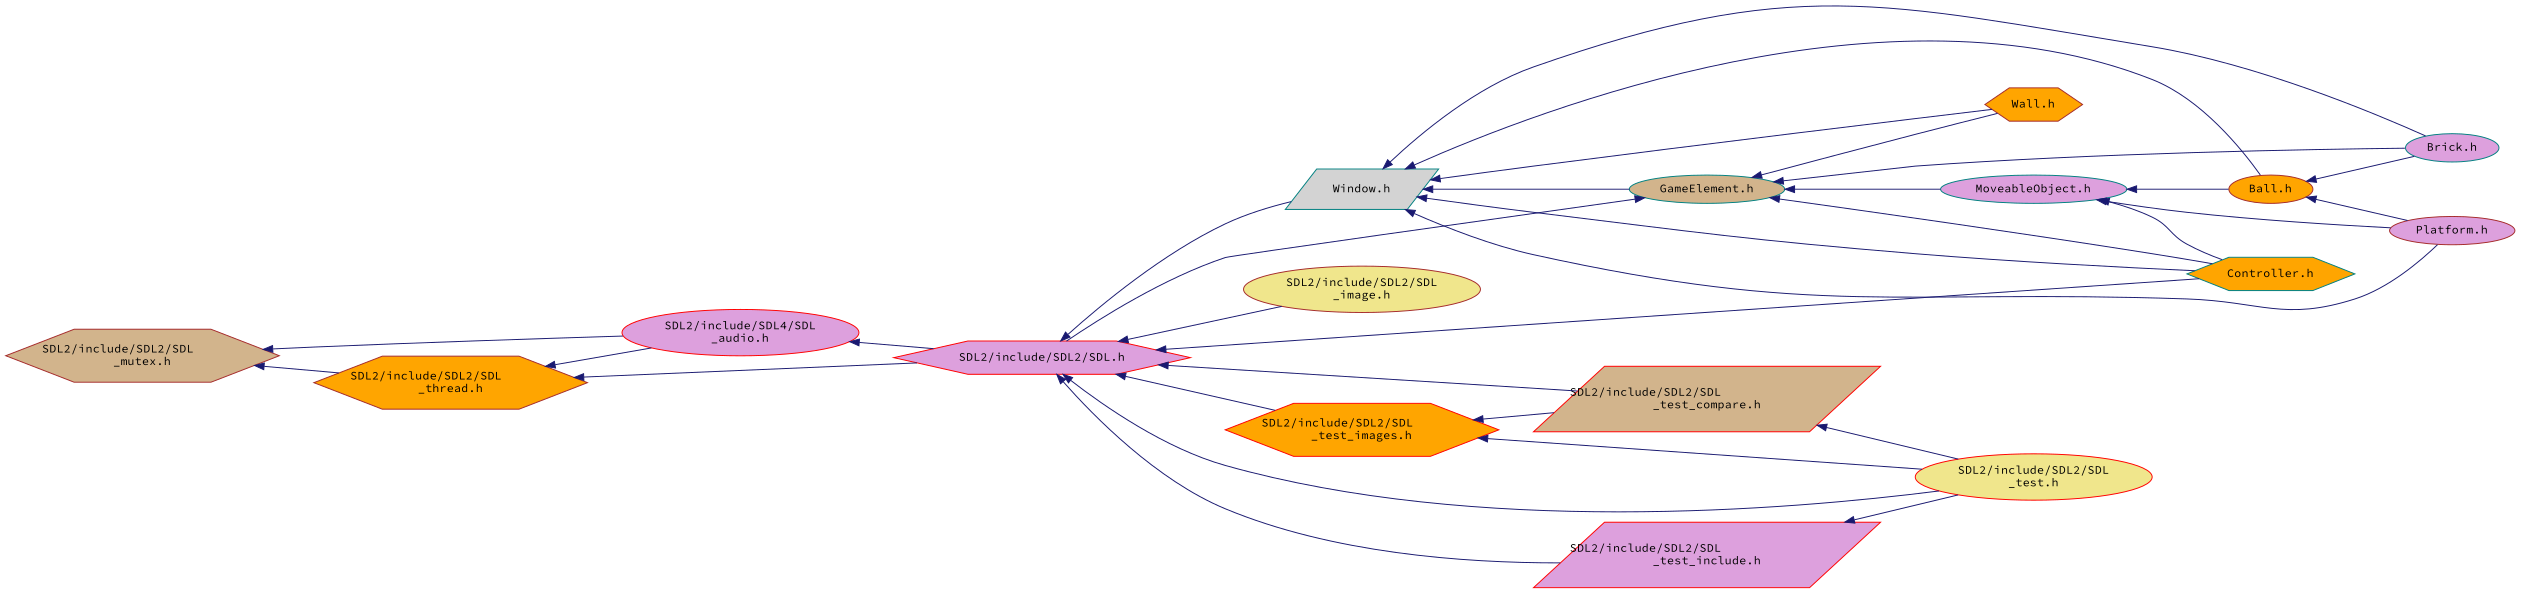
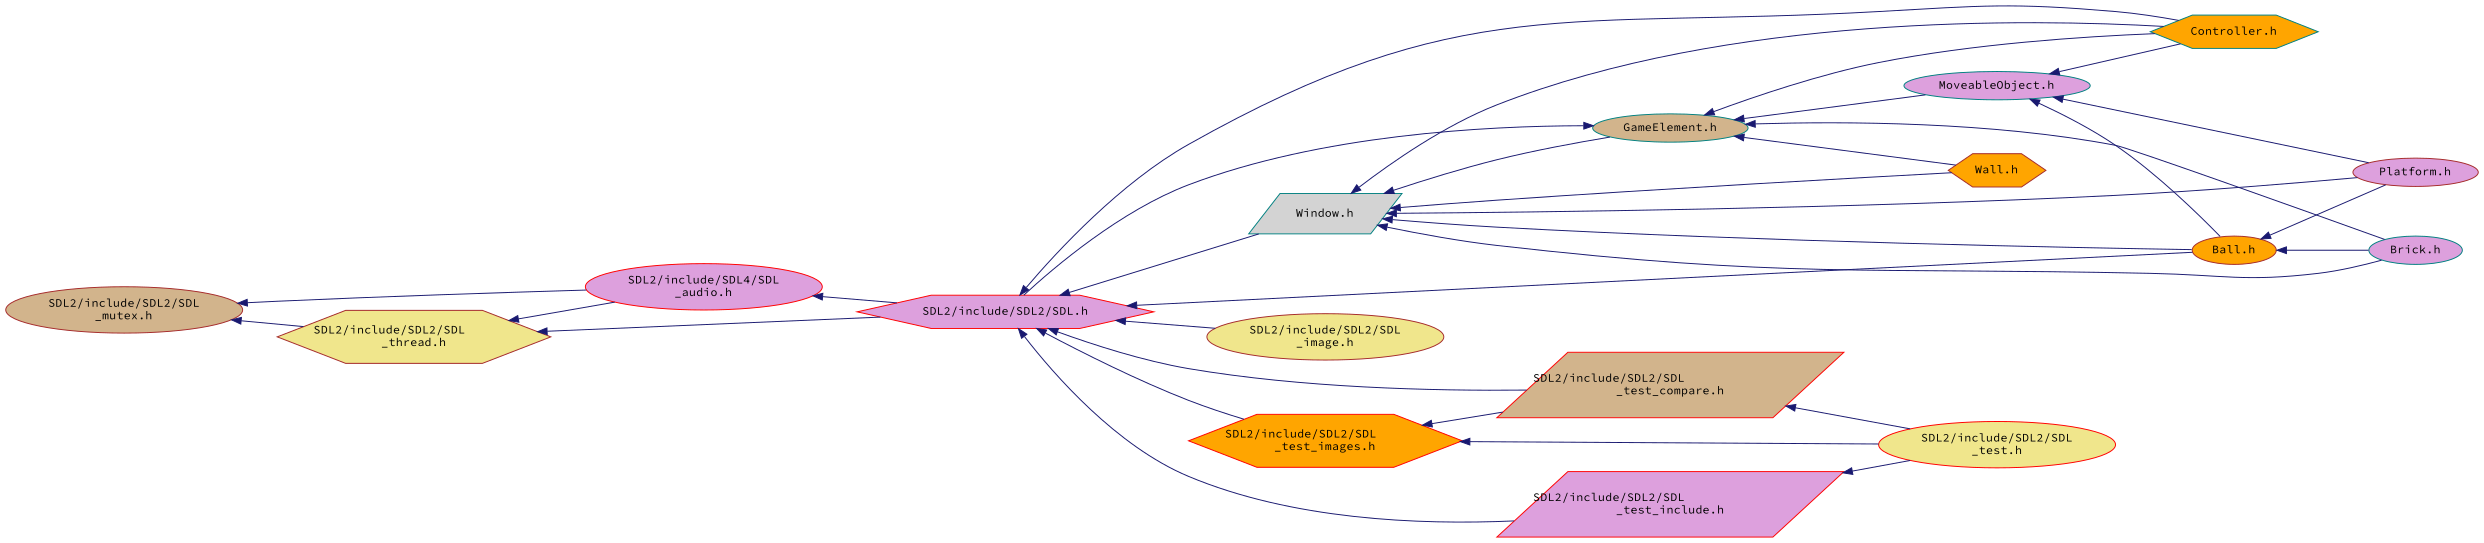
(143, 356) -> (124, 310)
(451, 383) -> (414, 337)
(1492, 507) -> (1665, 279)
